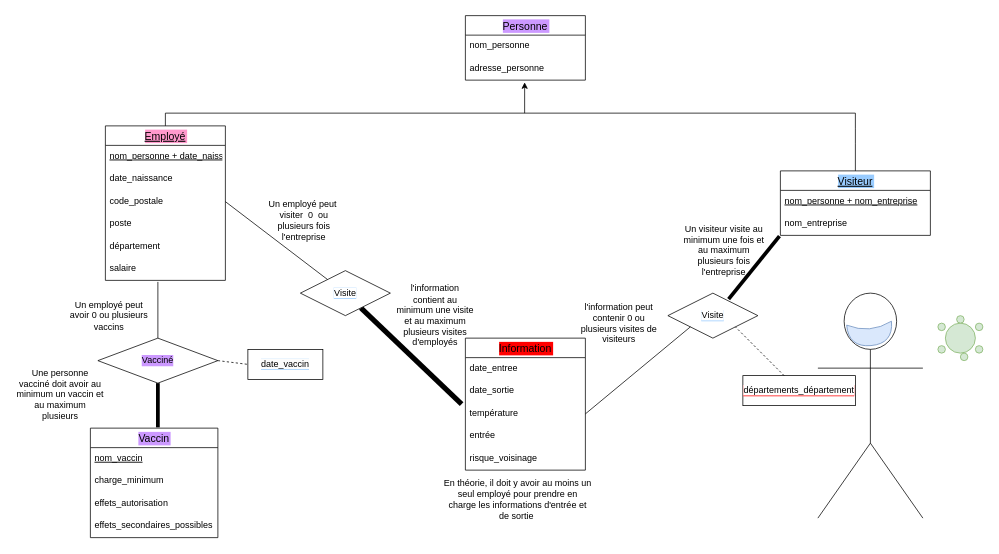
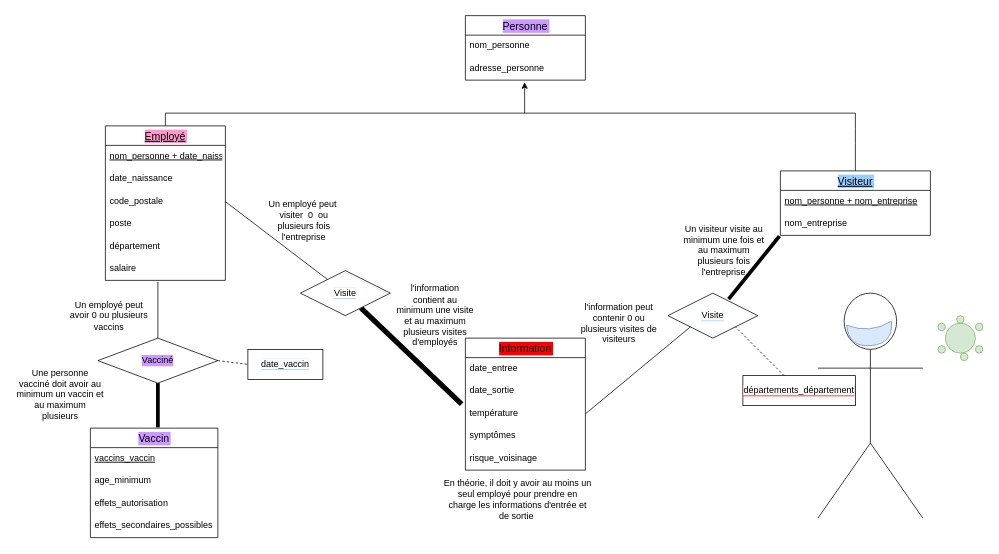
(485, 435) -> (492, 435)
(119, 458) -> (127, 458)
(127, 480) -> (120, 480)
